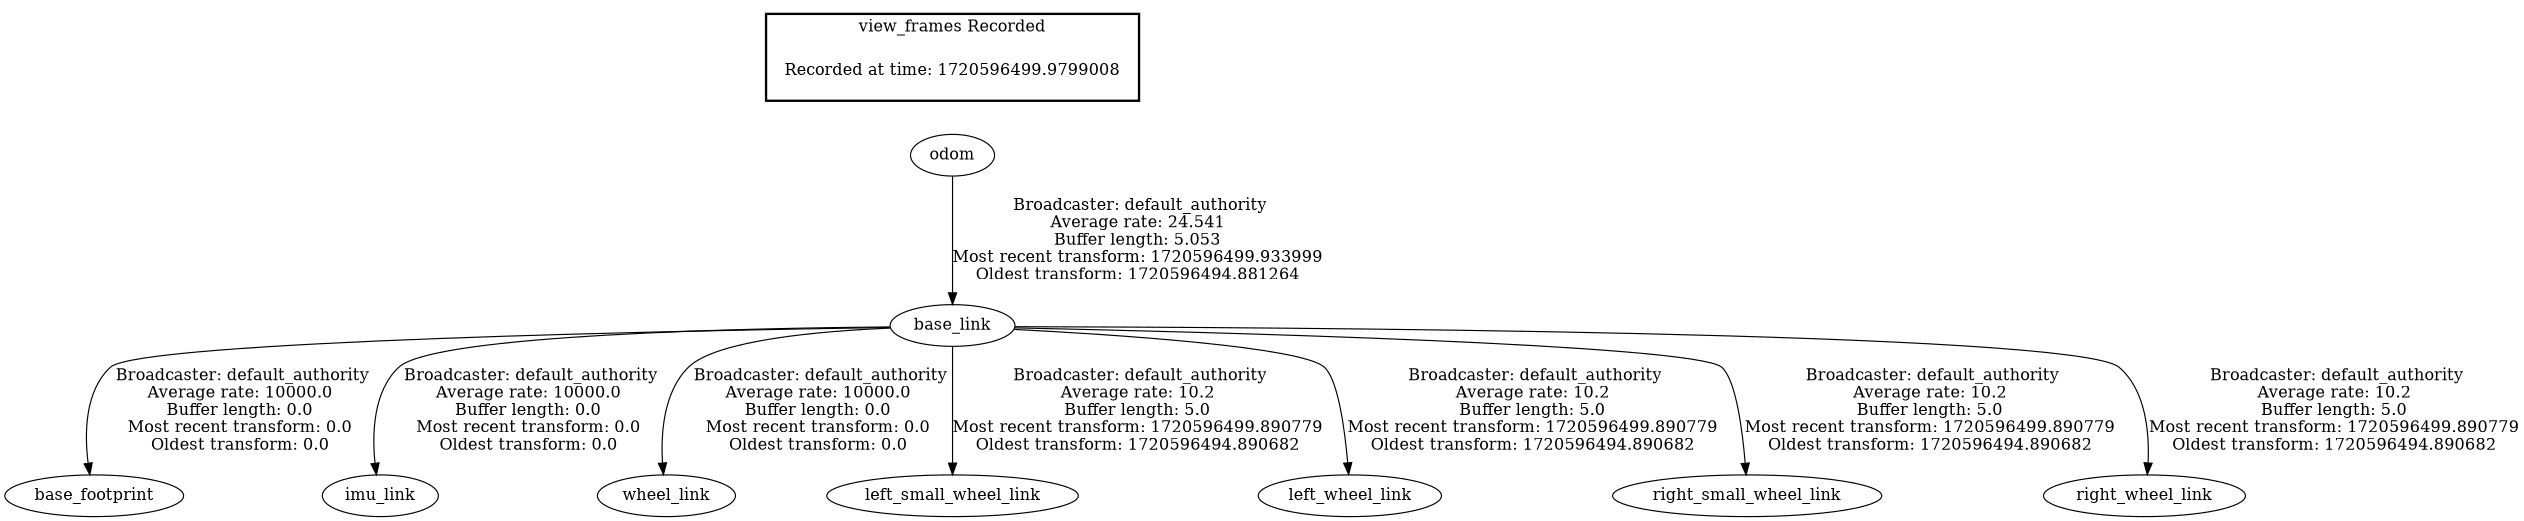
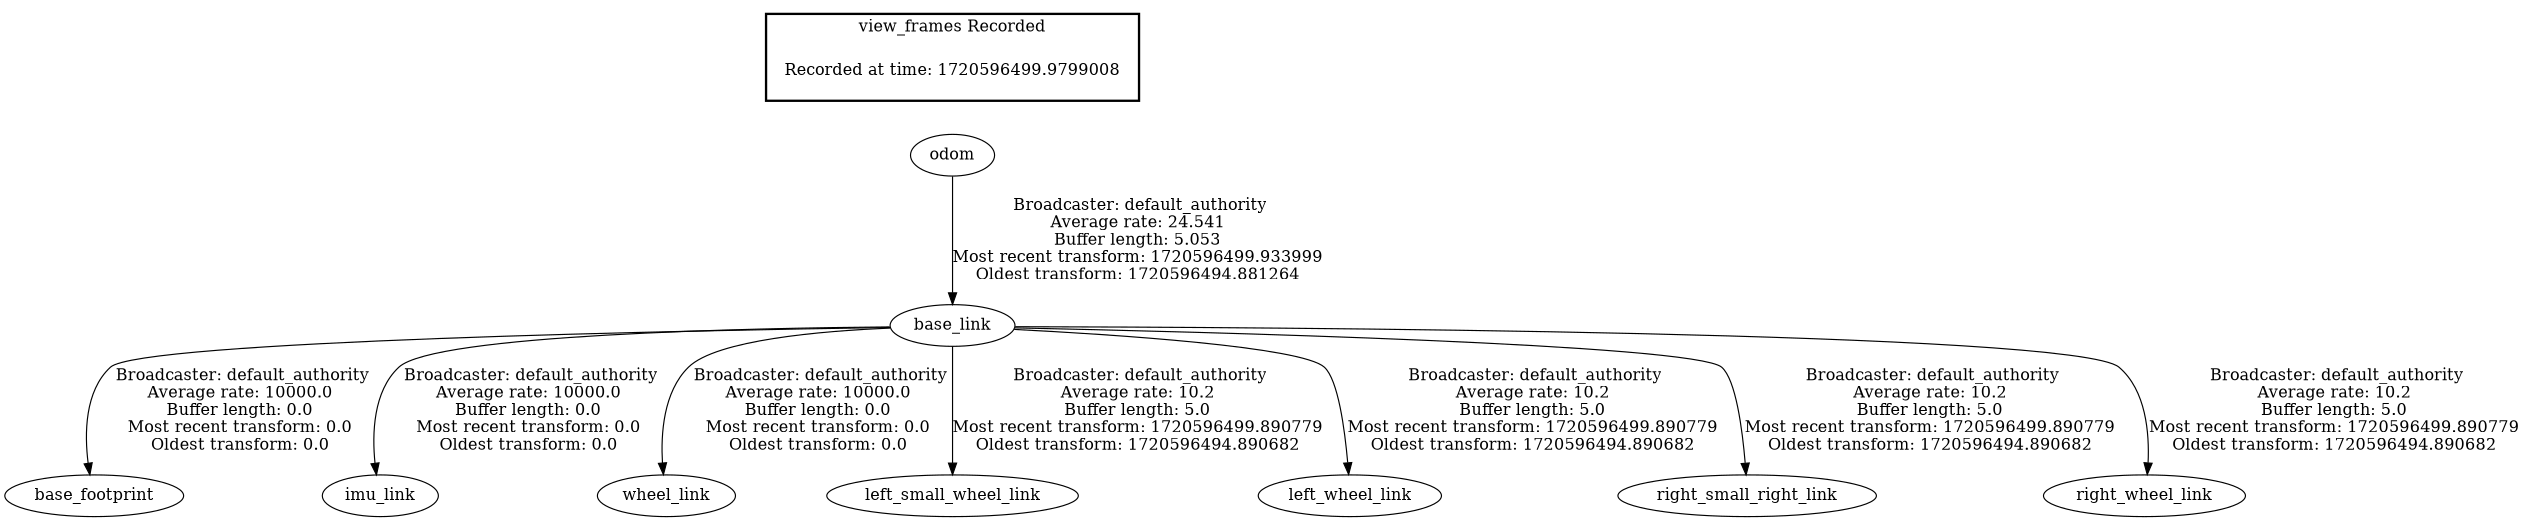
(1747, 496) -> (1747, 496)
